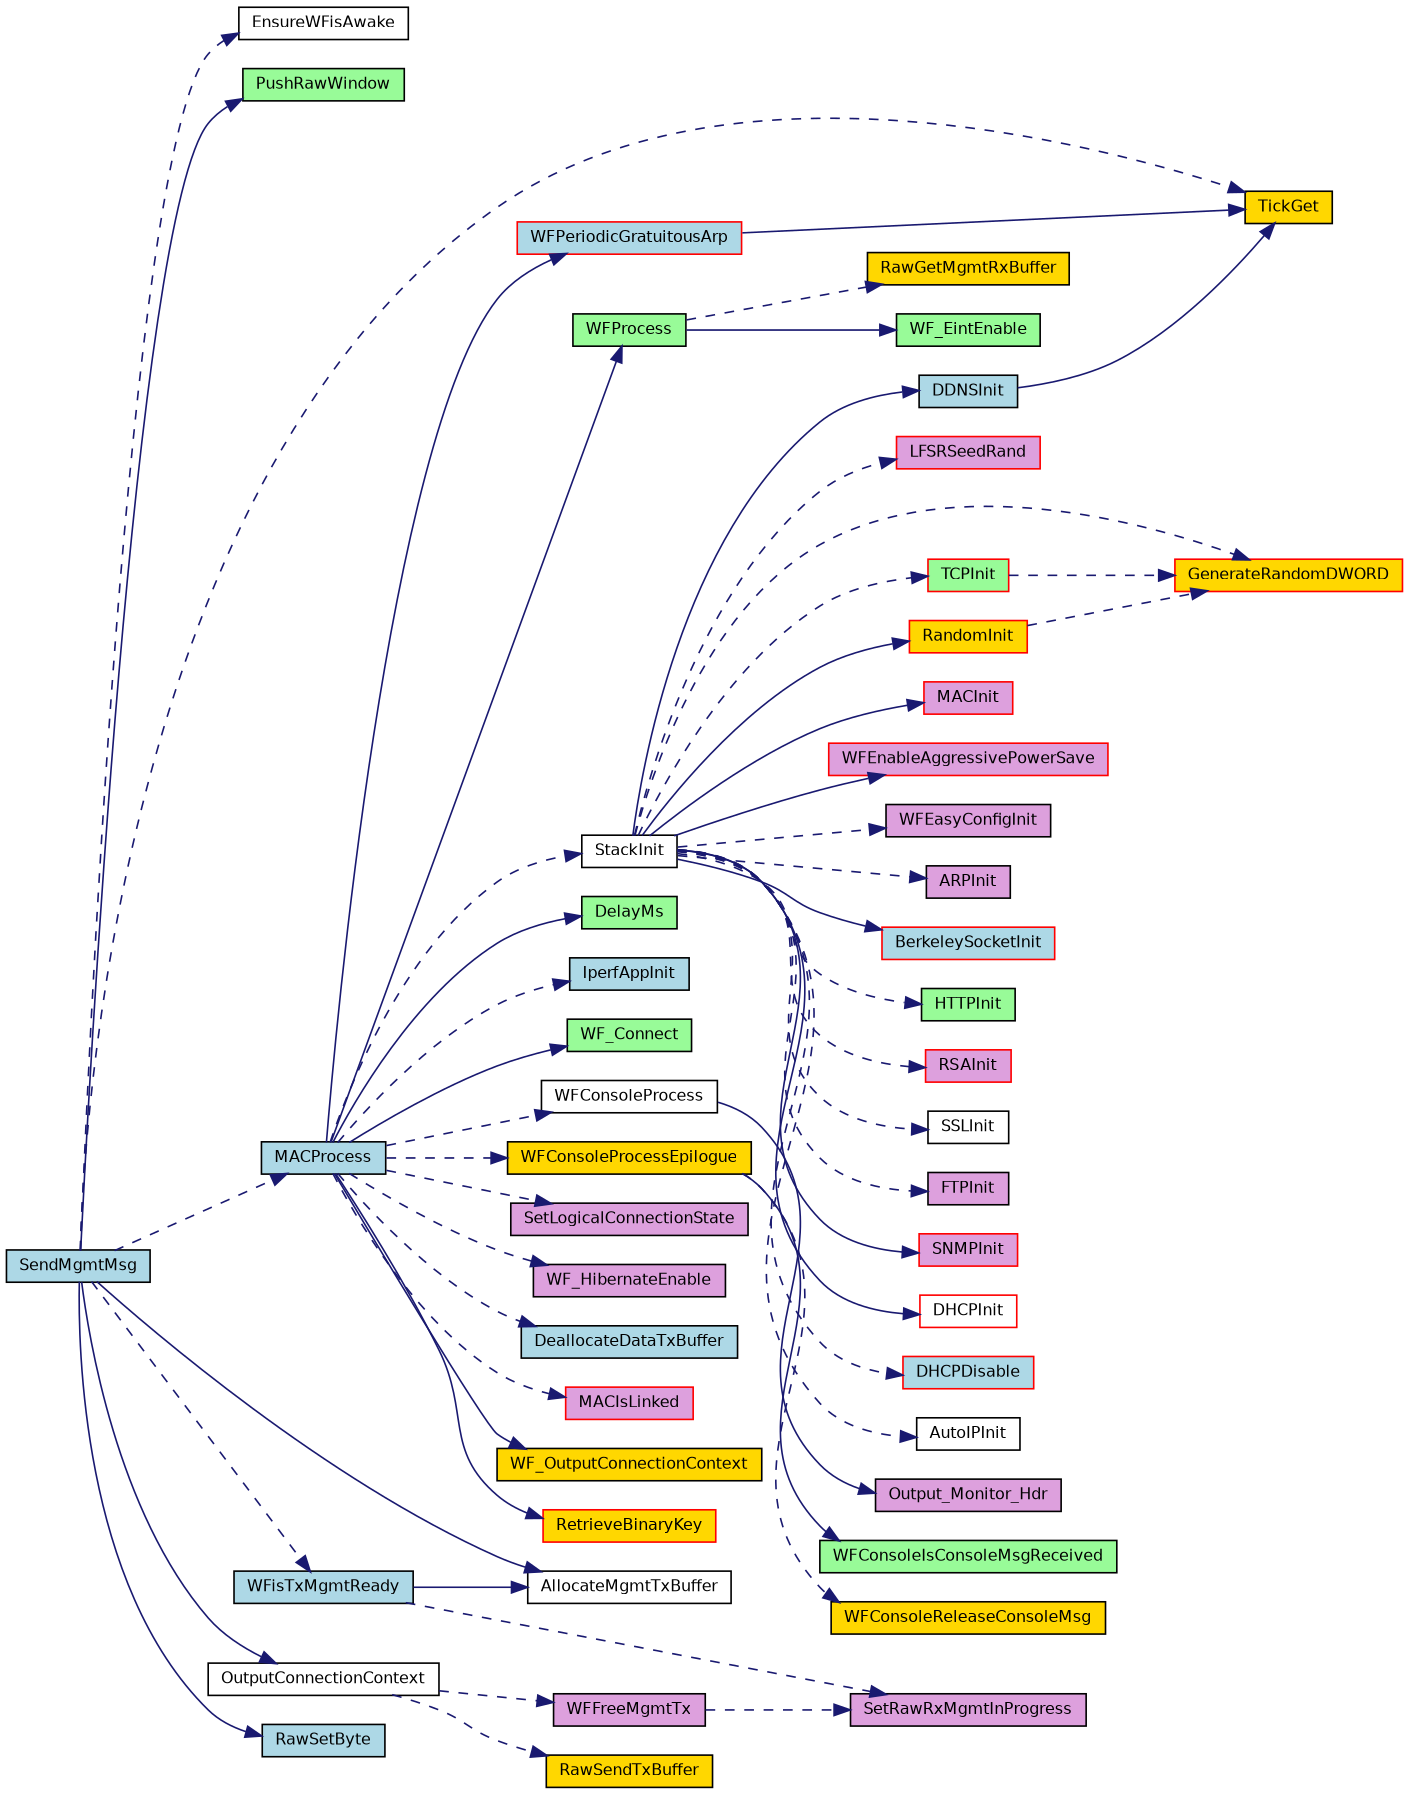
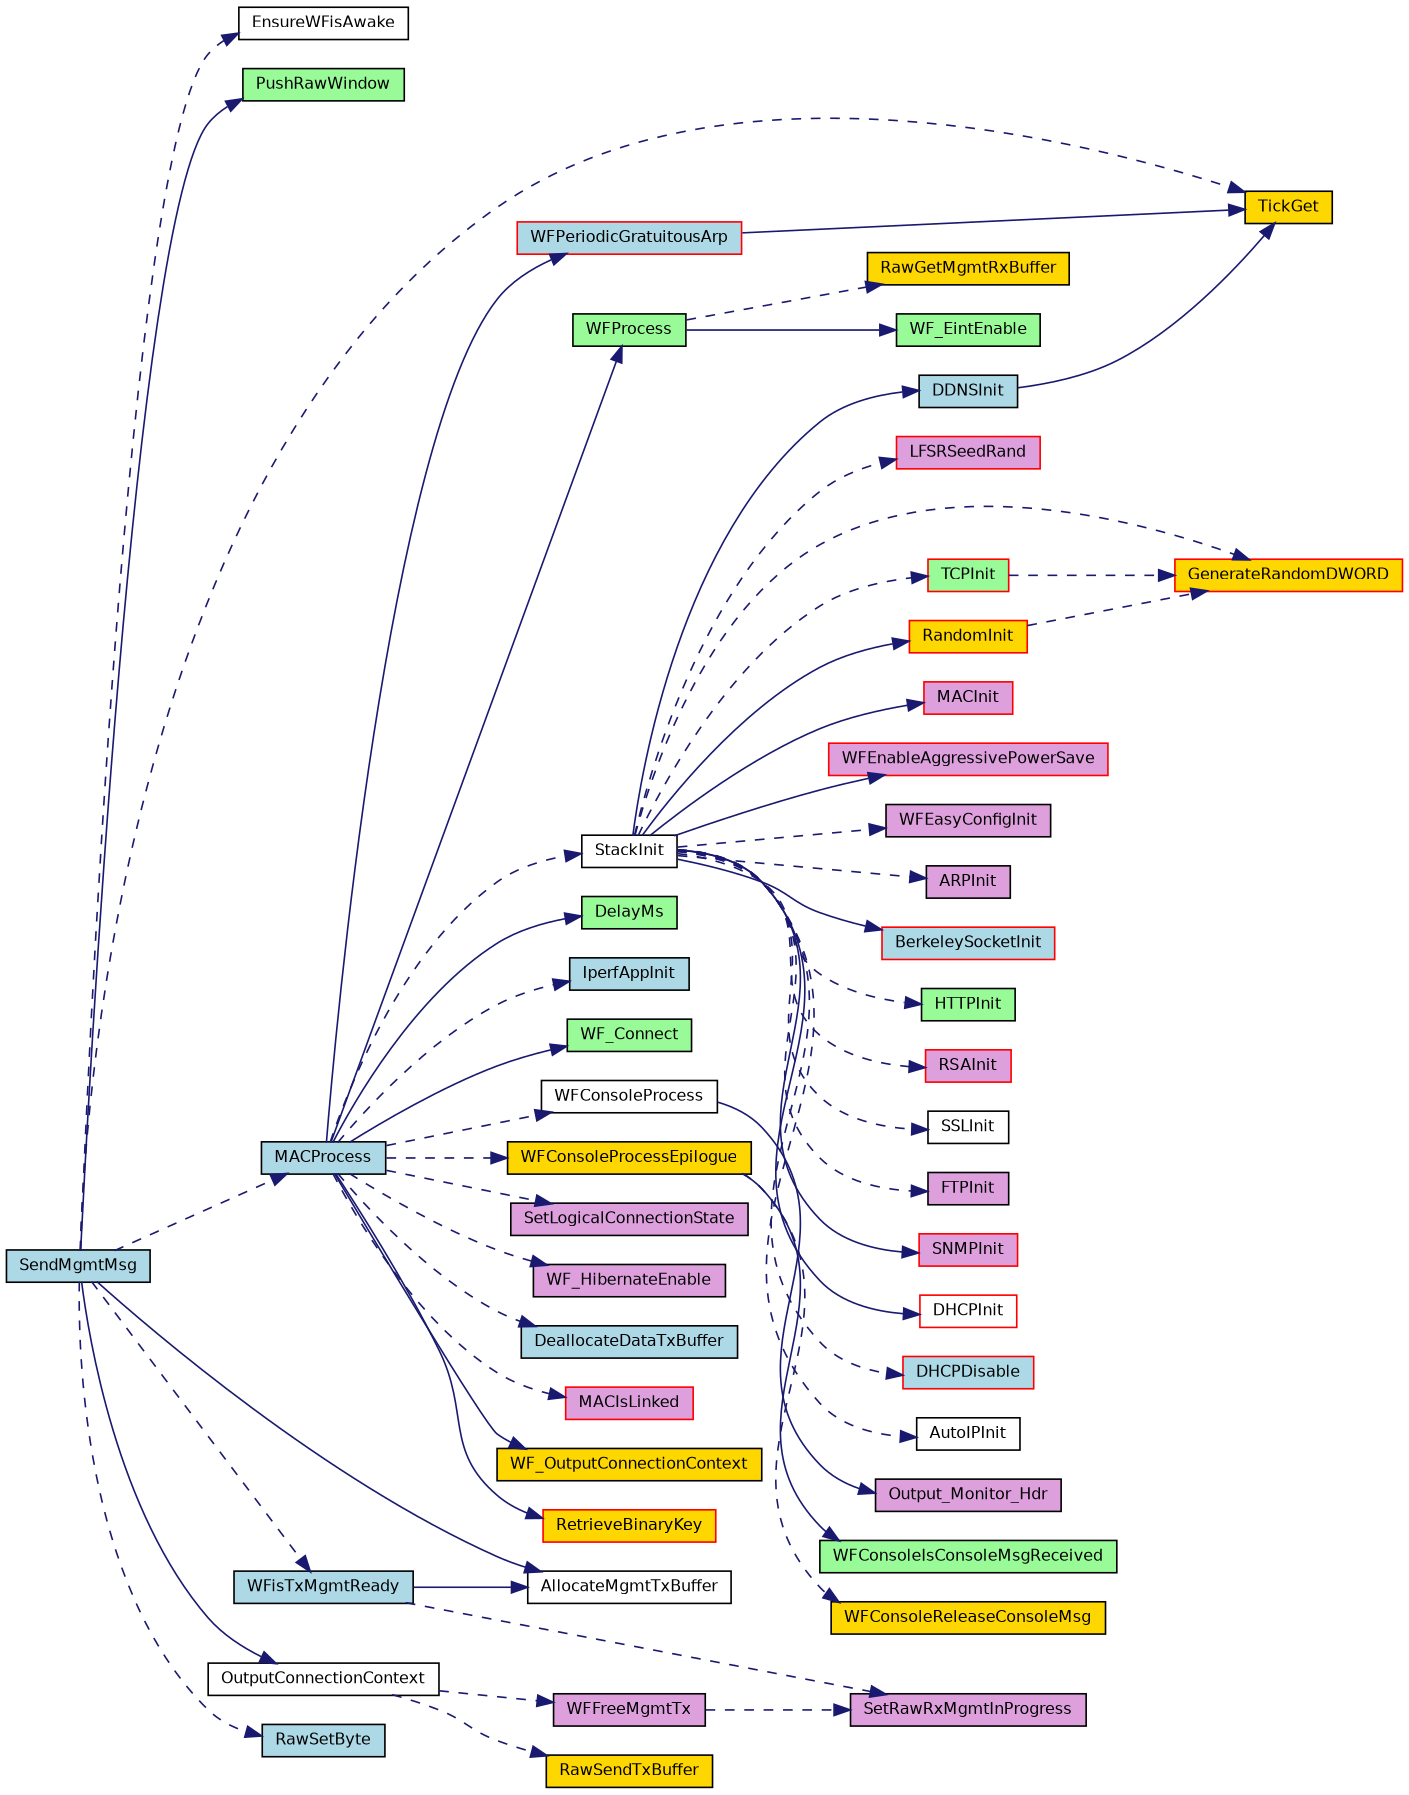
(110, 1530) -> (110, 1530)
